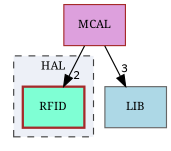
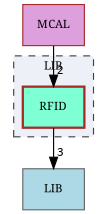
(113, 61) -> (54, 144)
(54, 67) -> (54, 67)
